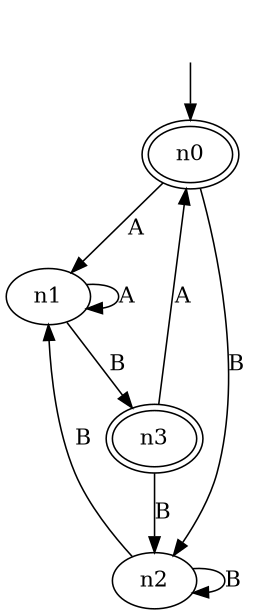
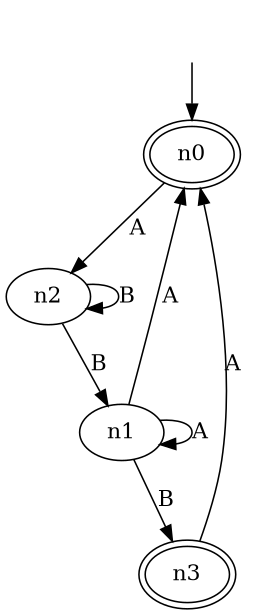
(123, 222) -> (155, 304)
(237, 365) -> (137, 229)
(155, 505) -> none
